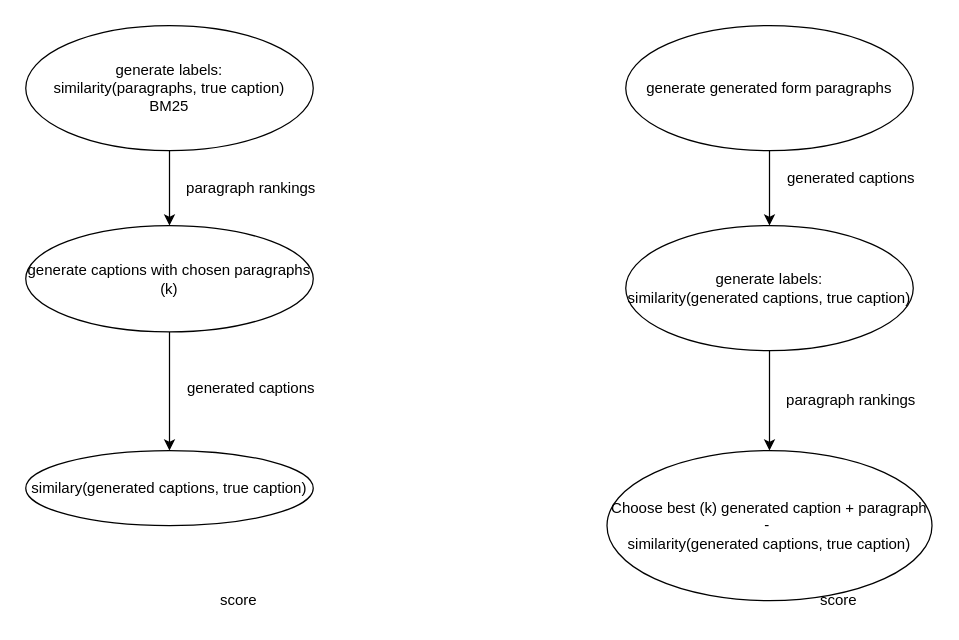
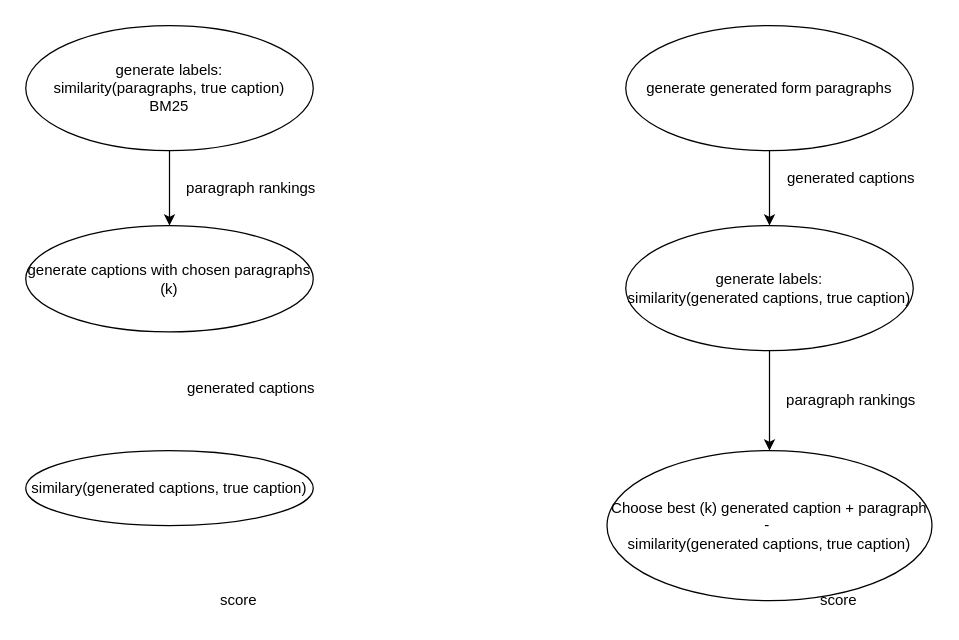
(169, 387) -> none
